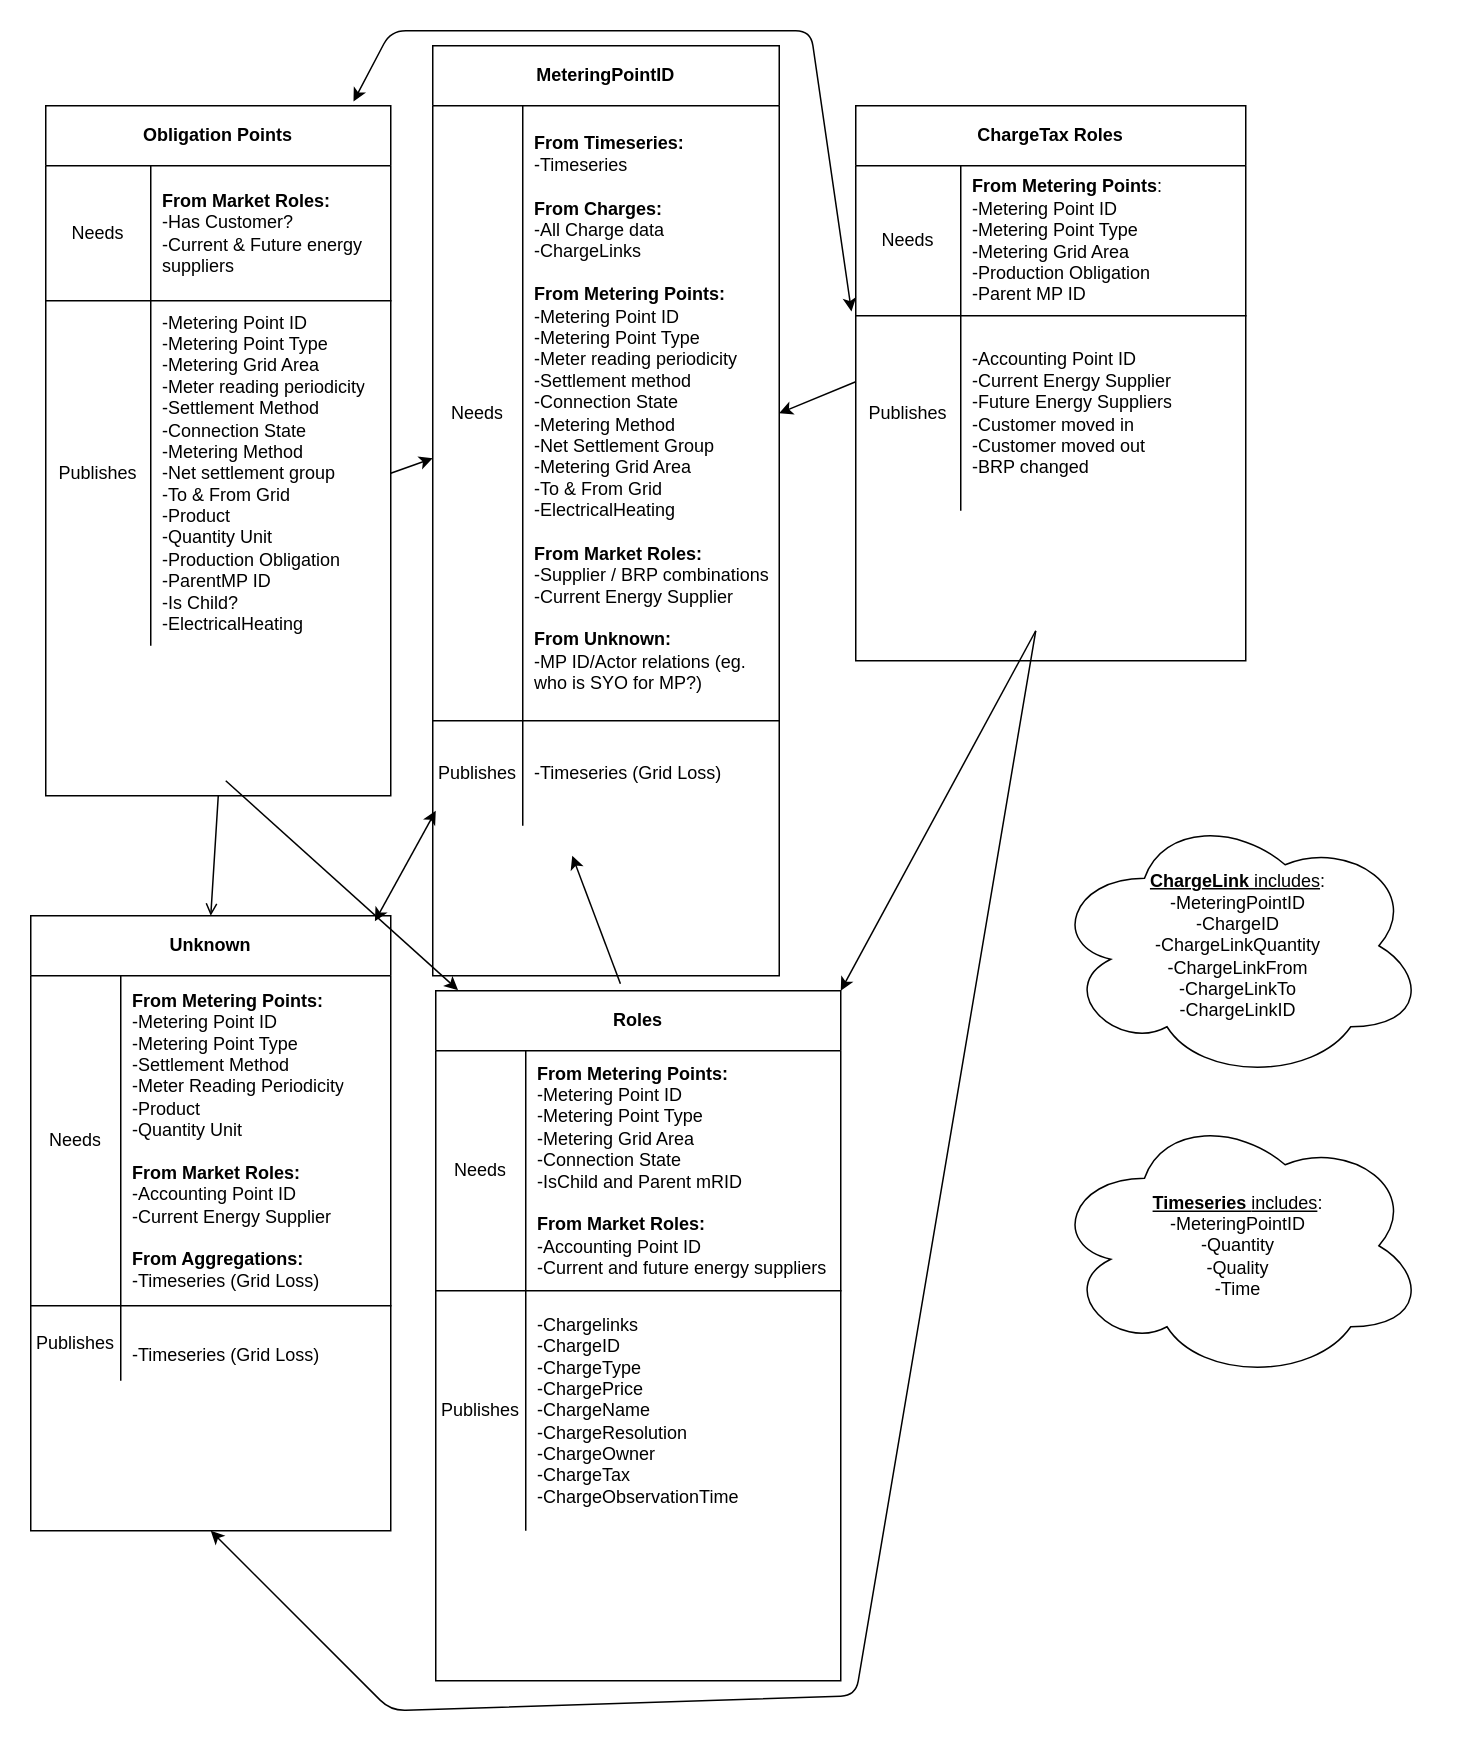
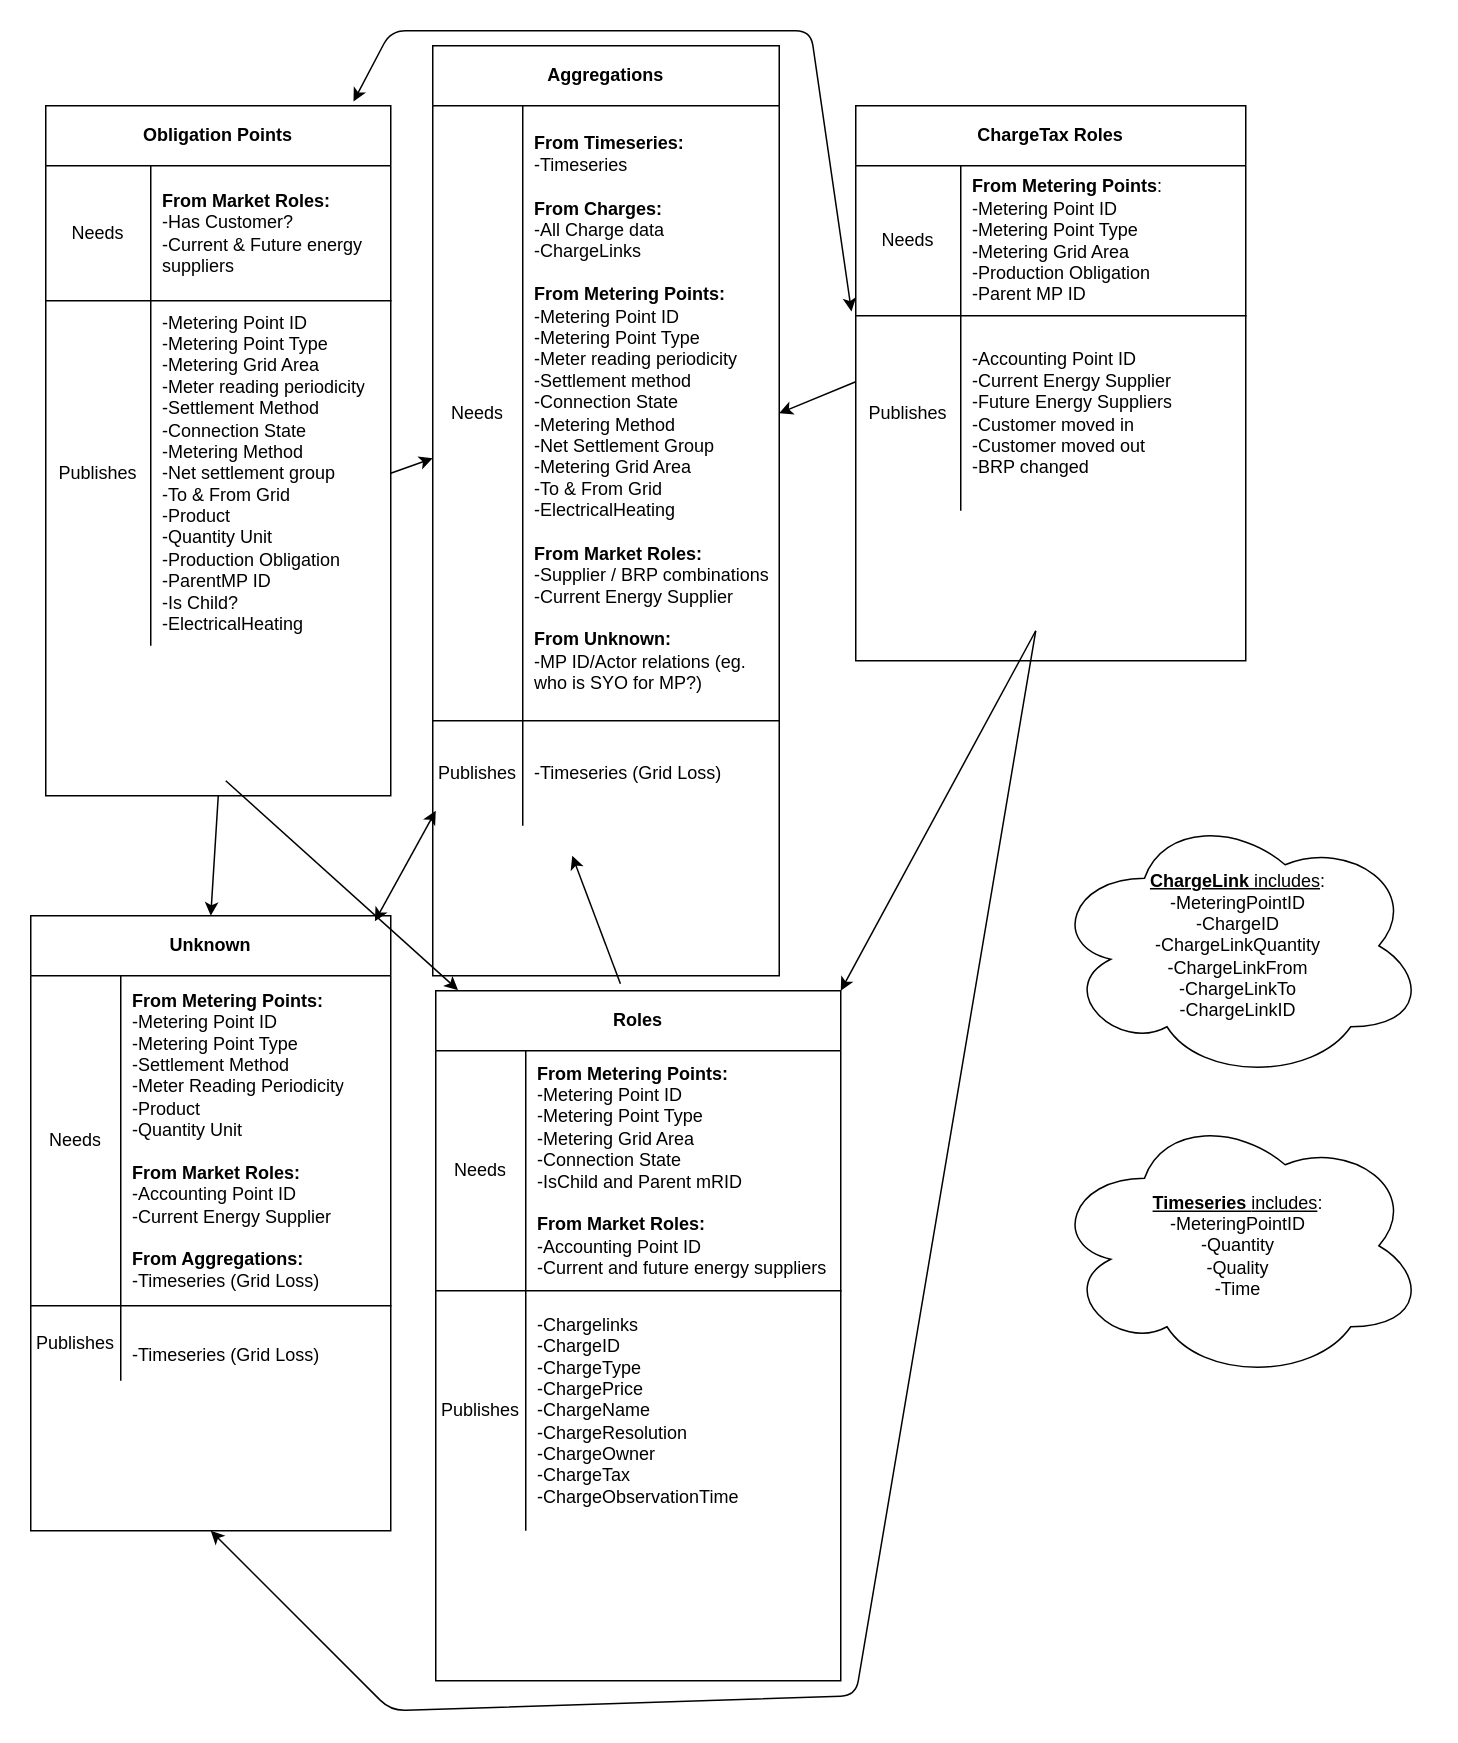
(606, 76) -> (606, 76)
(211, 906) -> (211, 904)
